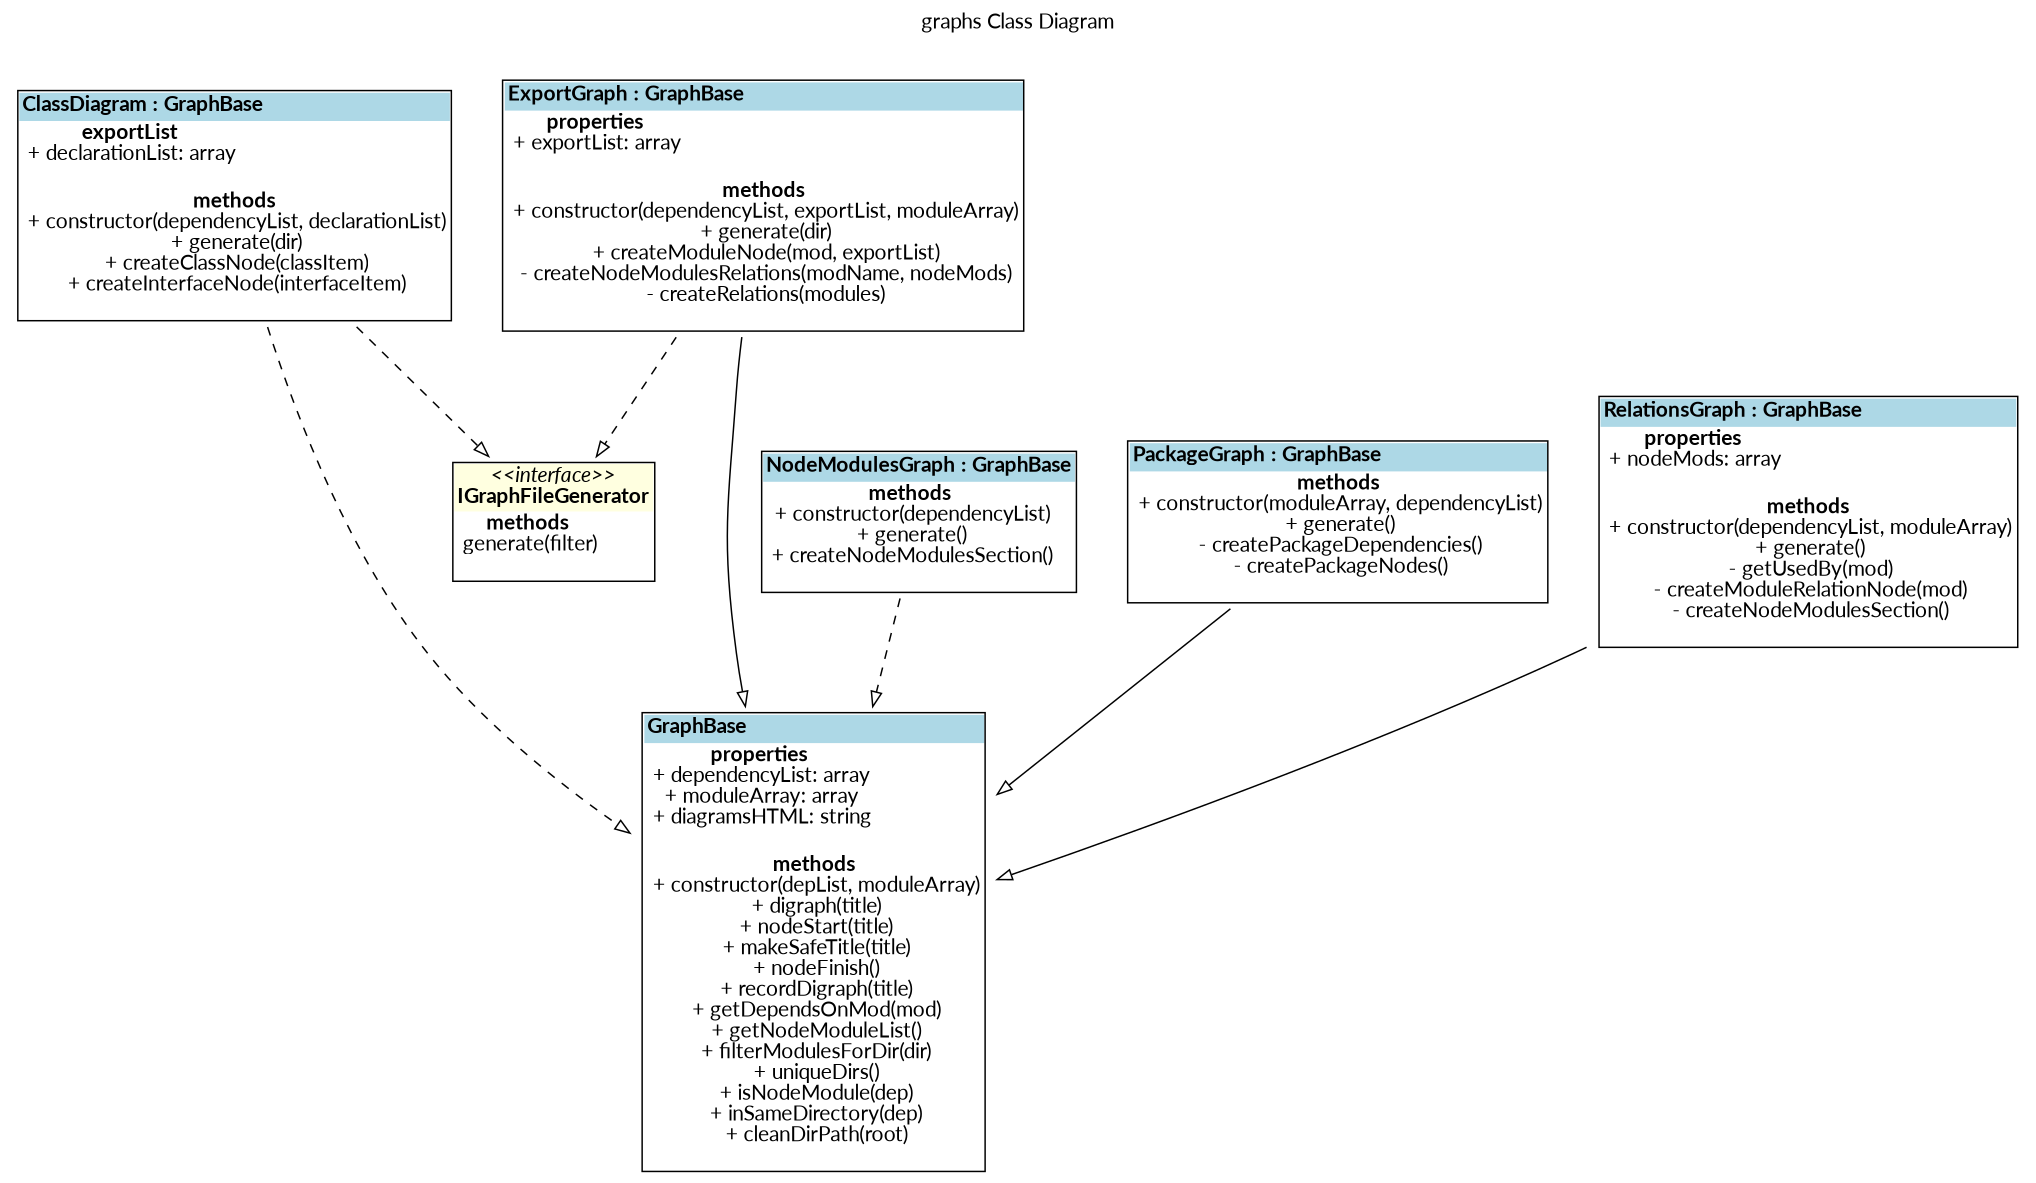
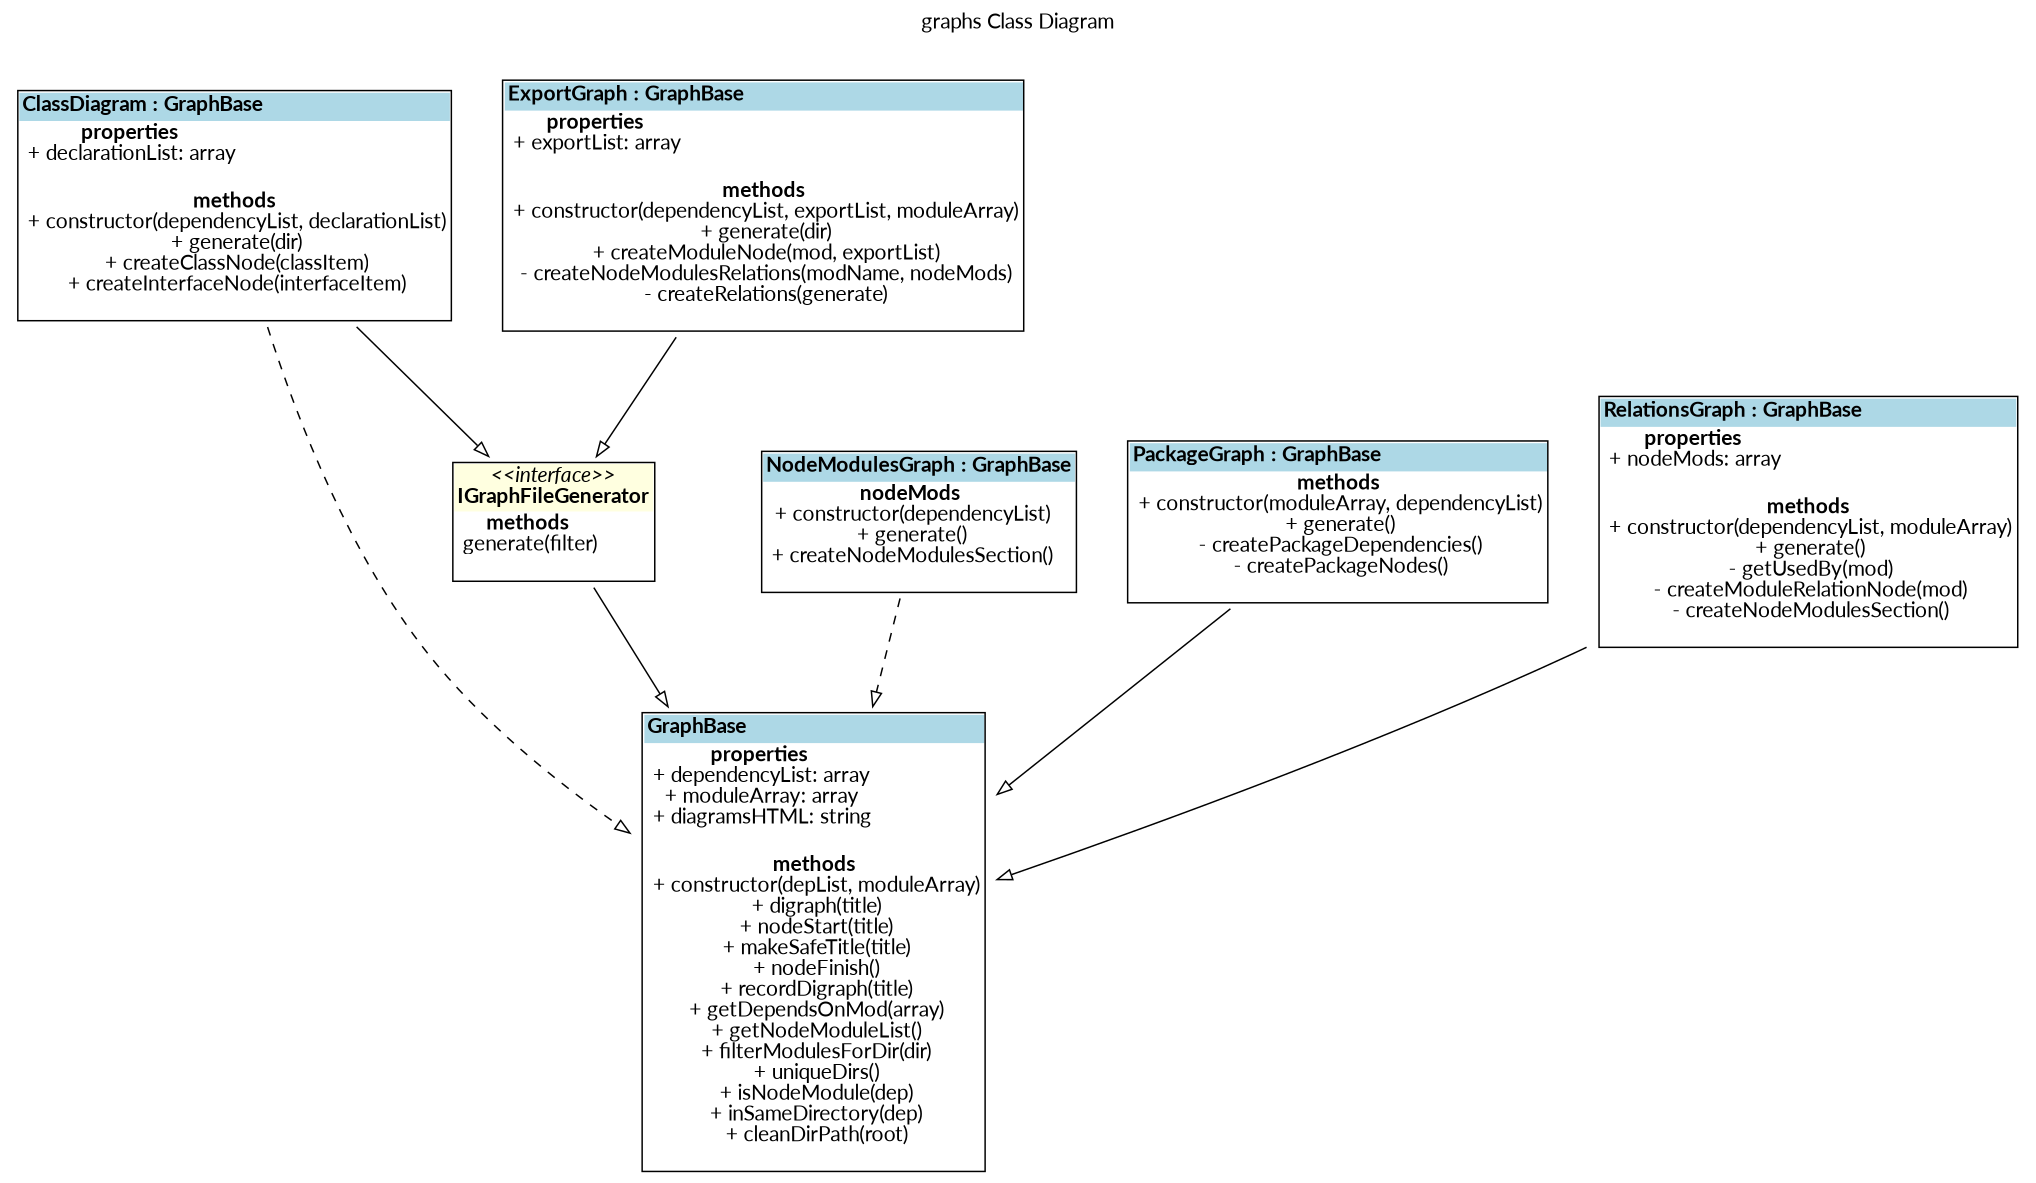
(130, 133) -> (130, 133)
(764, 295) -> (764, 295)
(417, 386) -> (417, 386)
(640, 391) -> (640, 391)
(910, 494) -> (910, 494)
(728, 515) -> (627, 641)
(814, 1010) -> (814, 1010)
